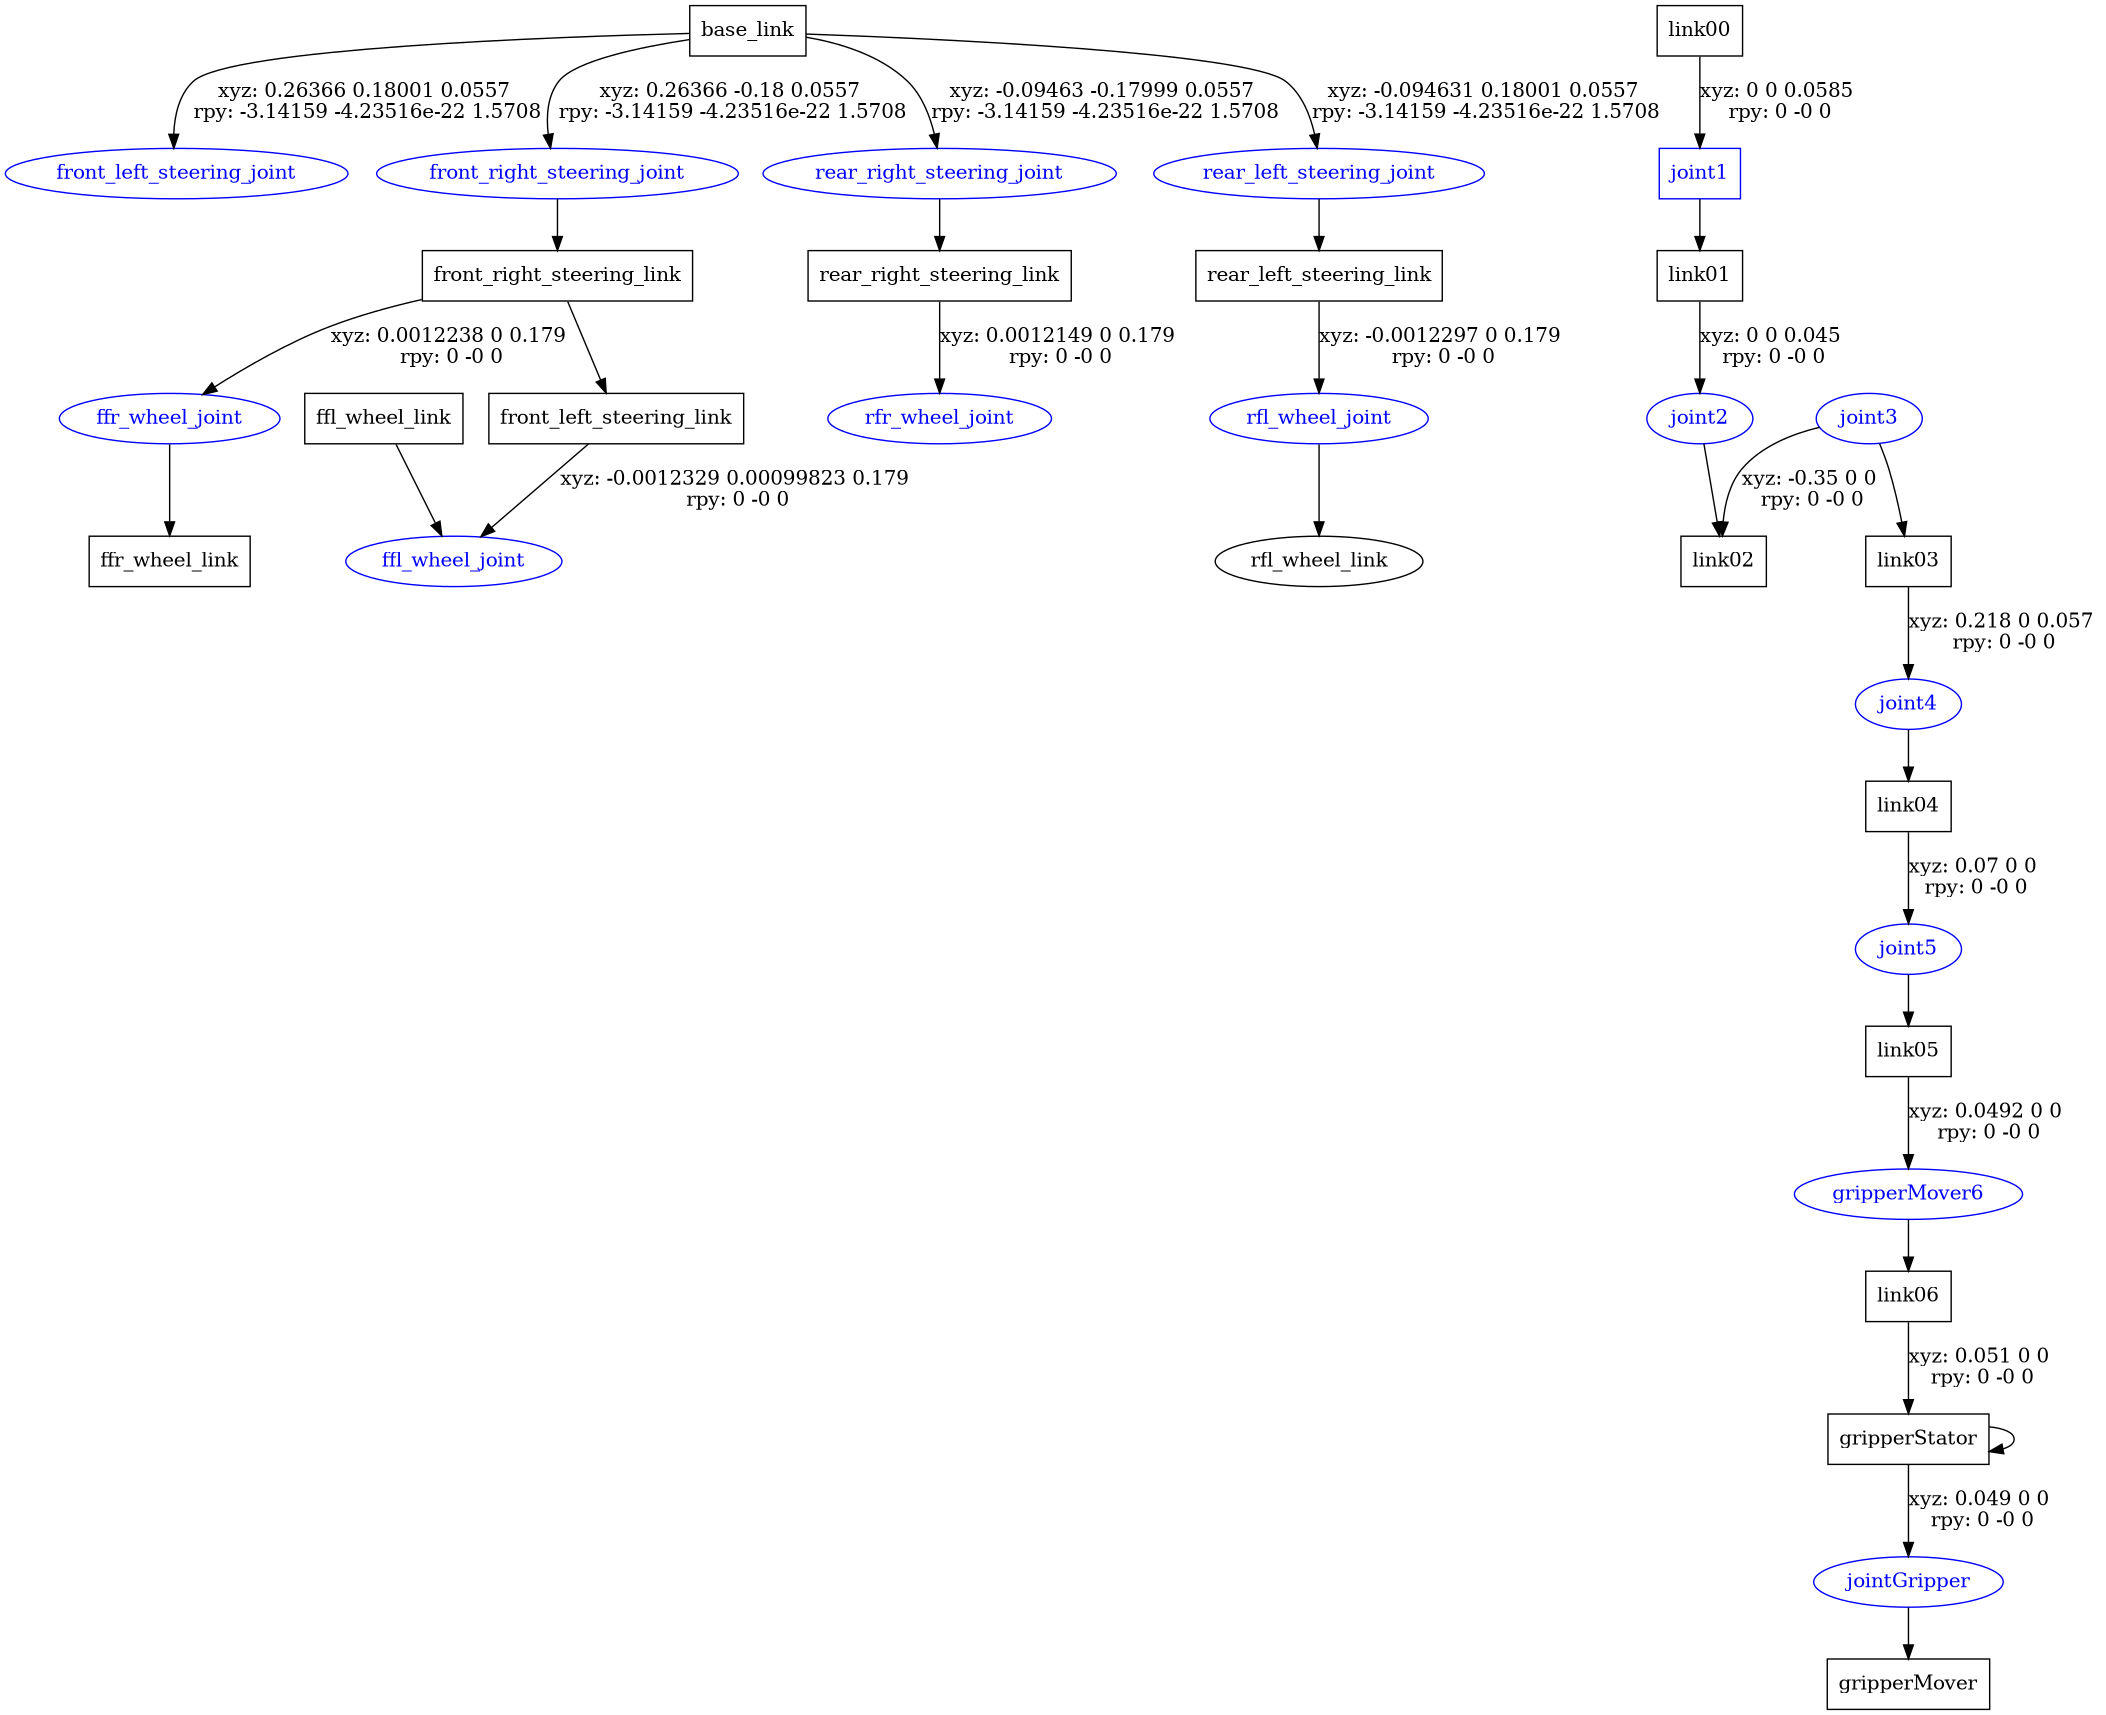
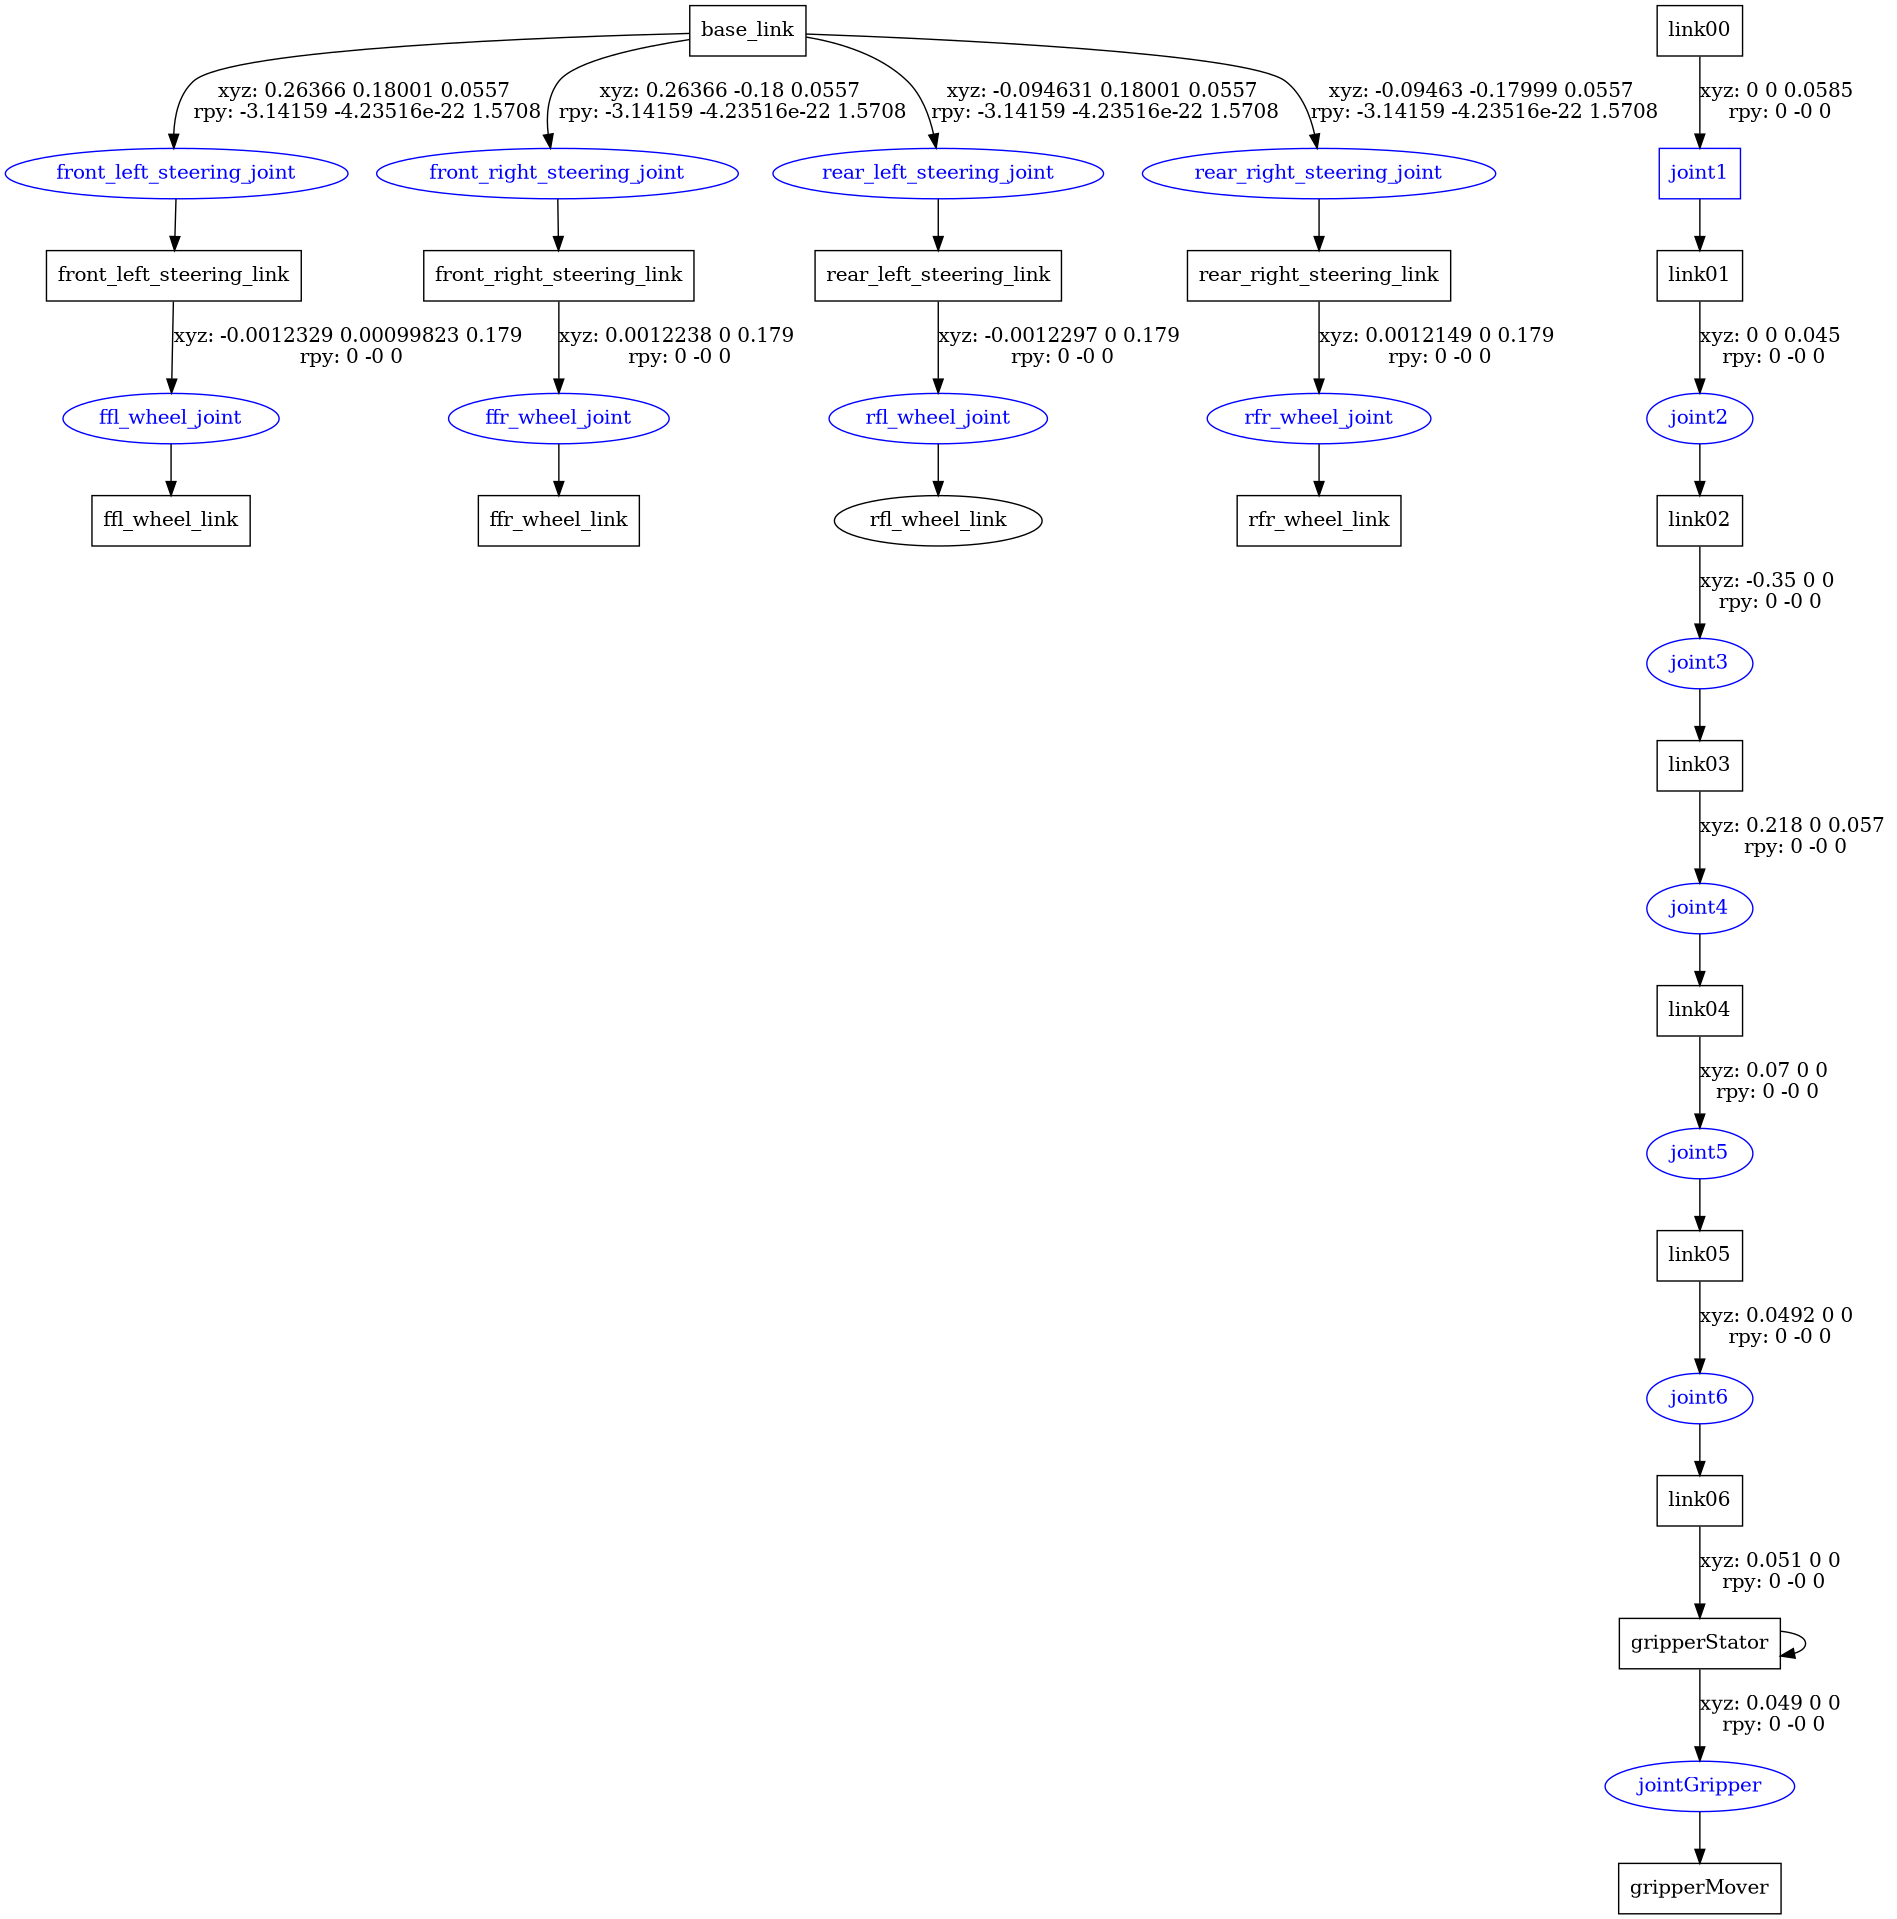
(584, 341) -> (175, 218)
(1754, 458) -> (1700, 585)
(416, 484) -> (171, 463)
none -> (1319, 521)
(1908, 1194) -> (1700, 1399)
